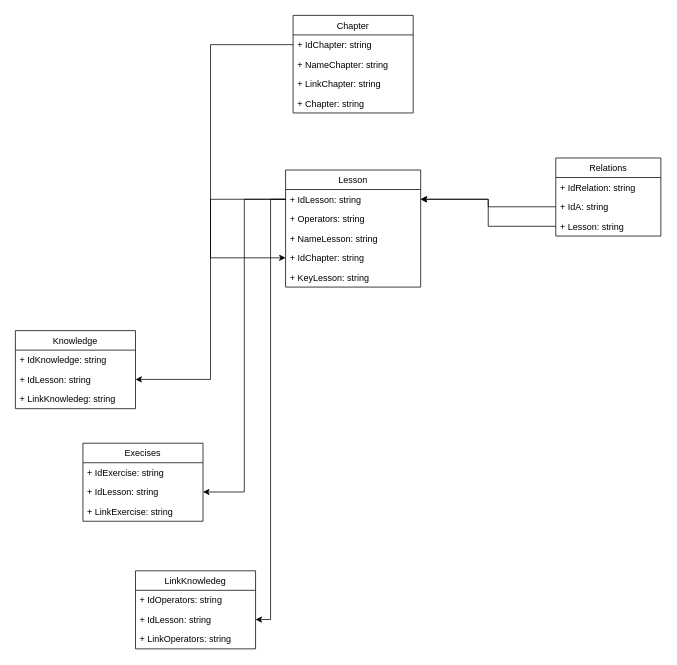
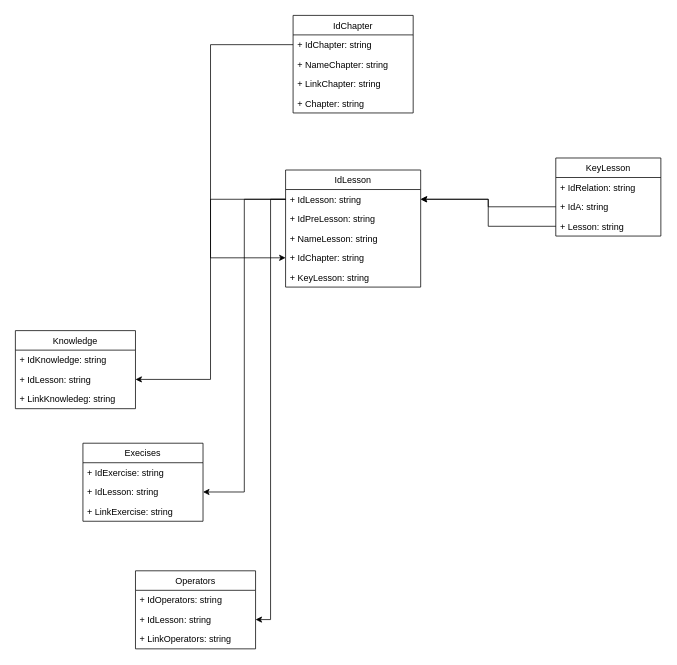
(353, 26) -> (353, 26)
(608, 168) -> (608, 168)
(353, 180) -> (353, 180)
(333, 219) -> (338, 219)
(195, 581) -> (195, 581)
